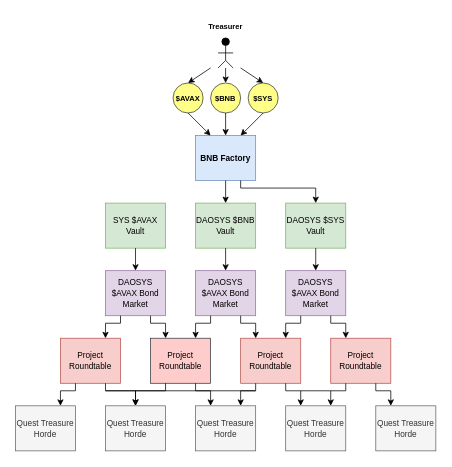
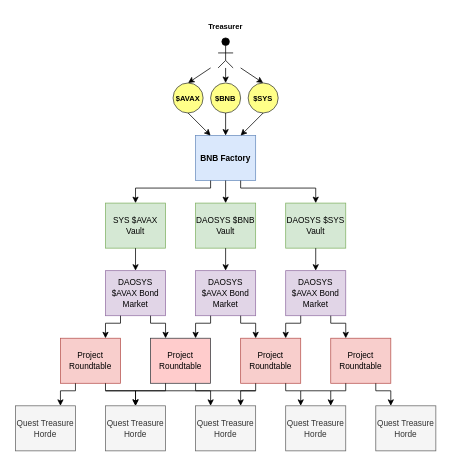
none -> (135, 192)
